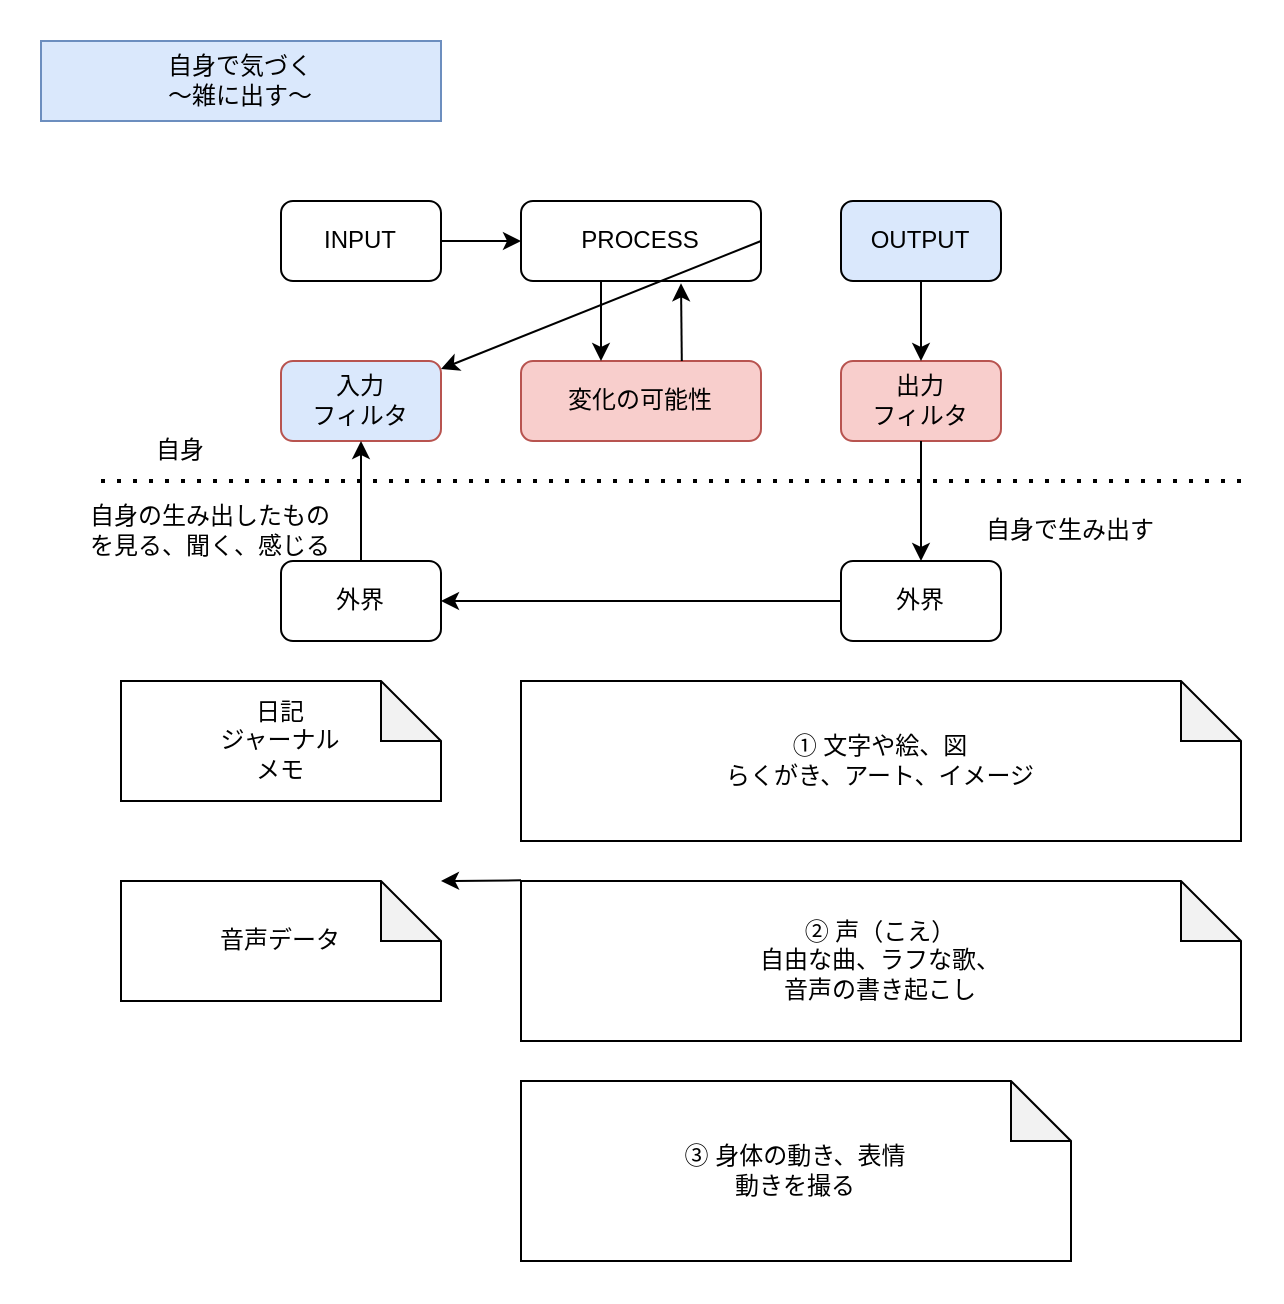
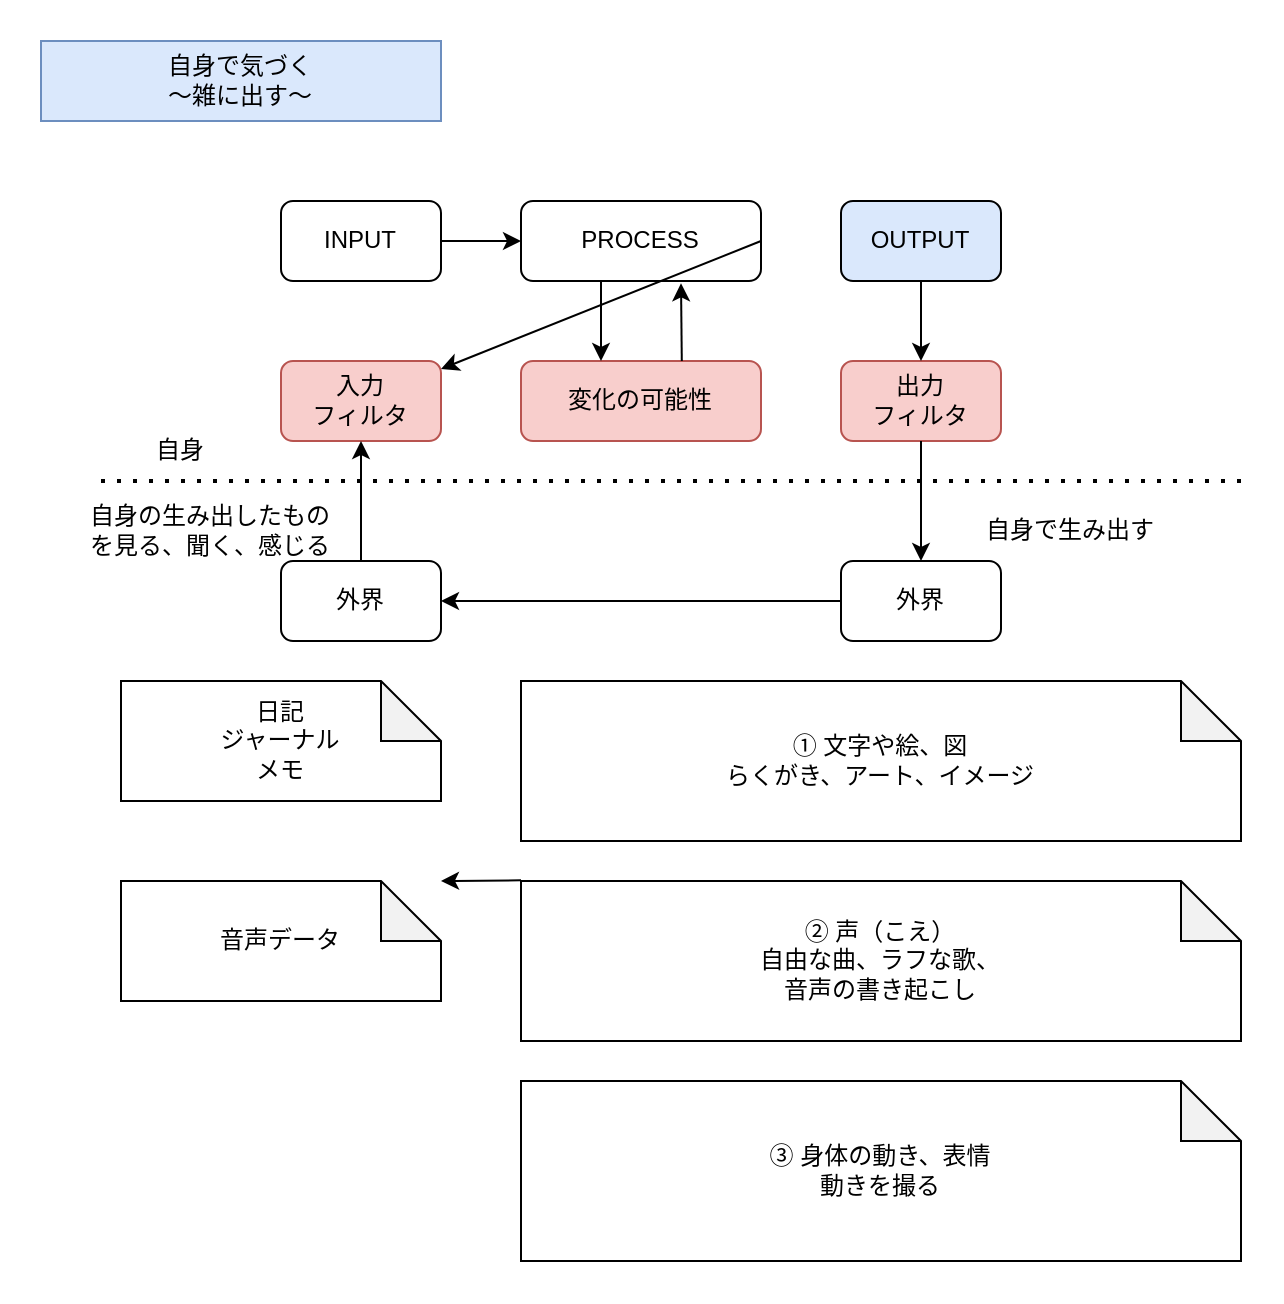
(361, 401) -> (361, 401)
(796, 1171) -> (881, 1171)
